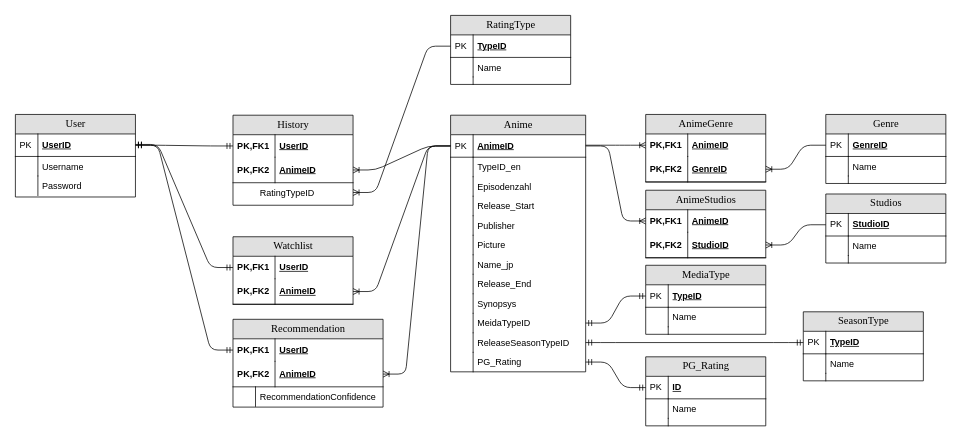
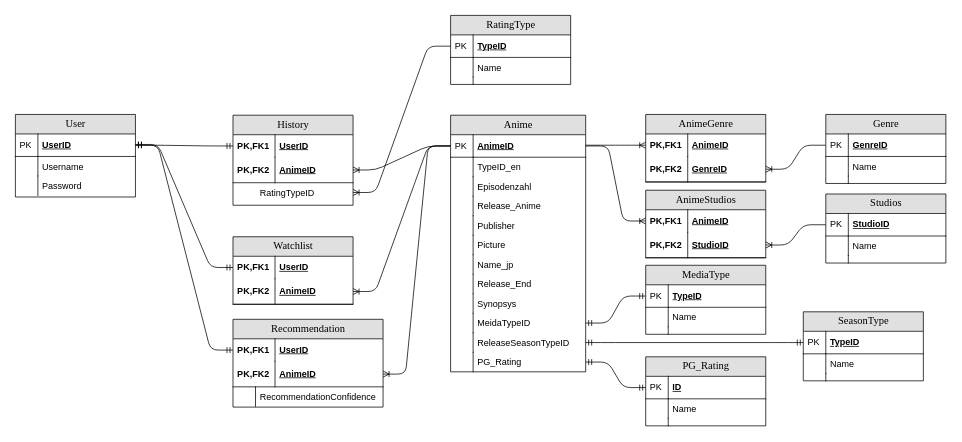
(509, 207) -> (508, 207)
